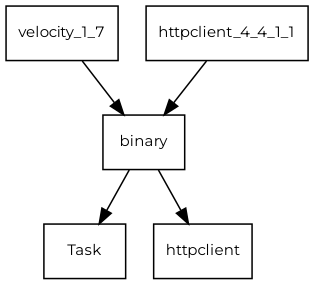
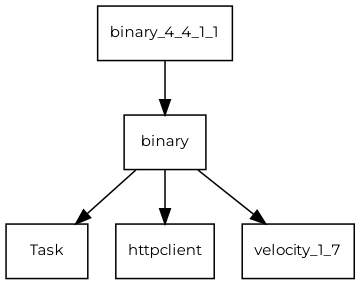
(227, 33) -> (165, 33)
(98, 82) -> (226, 192)
